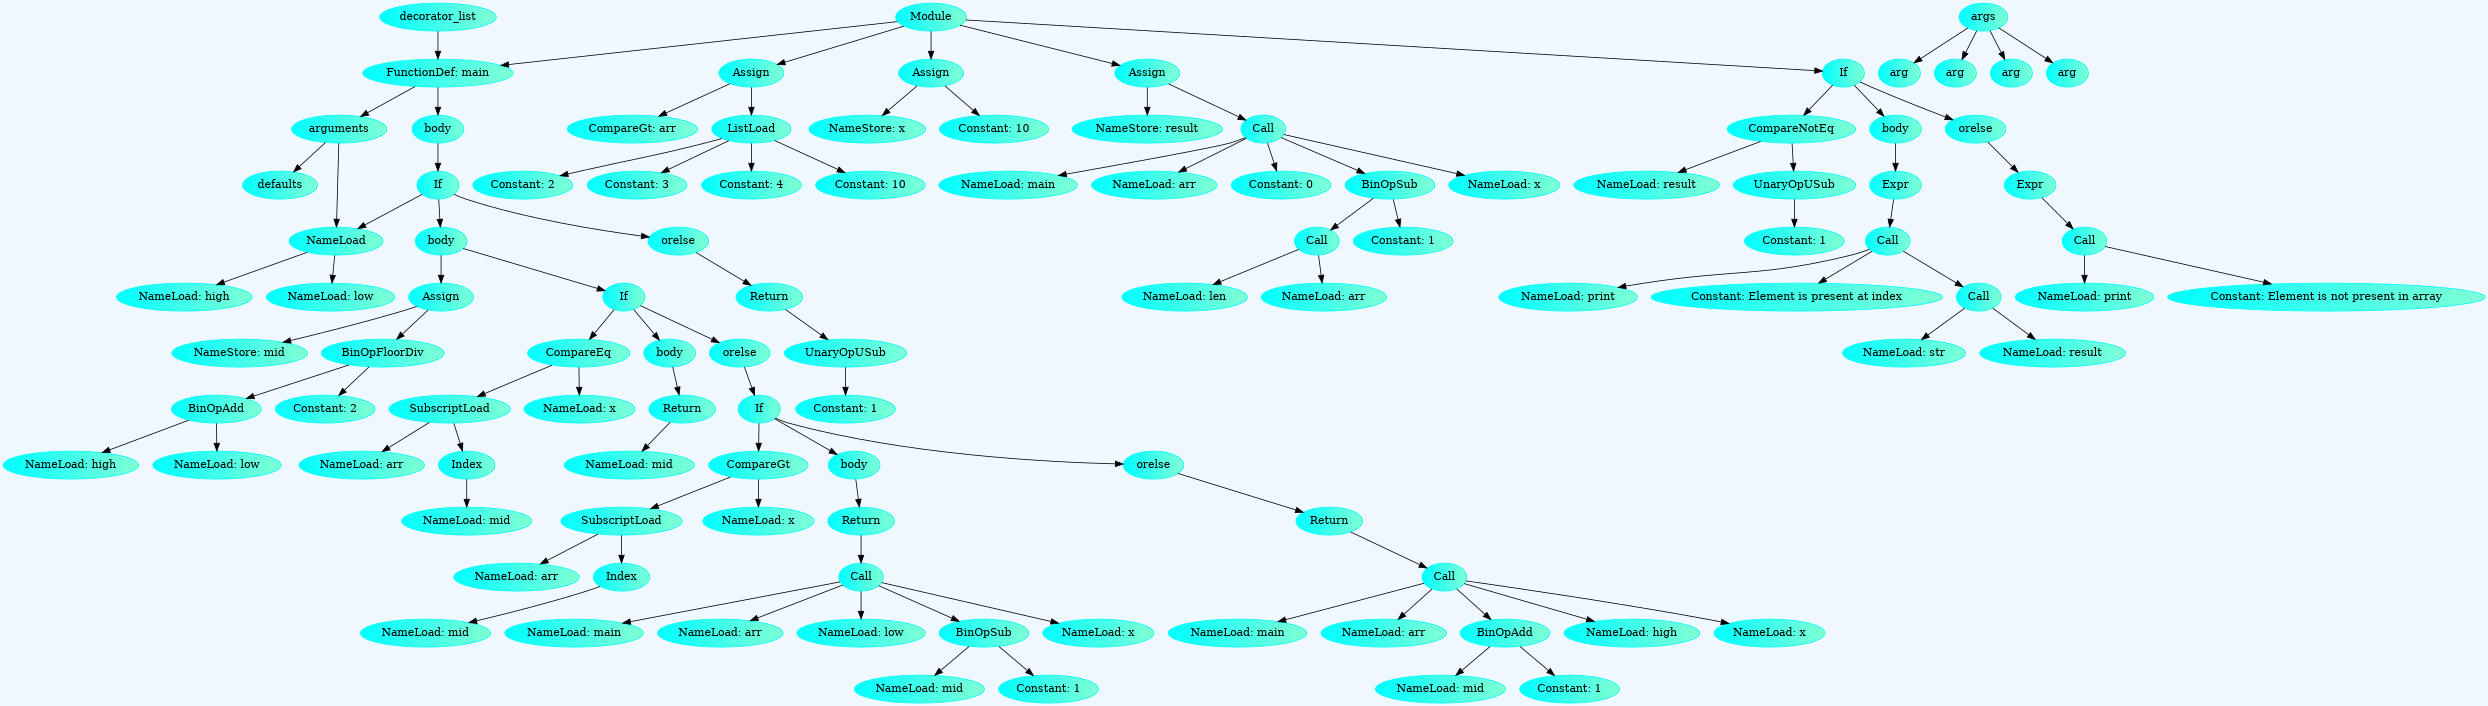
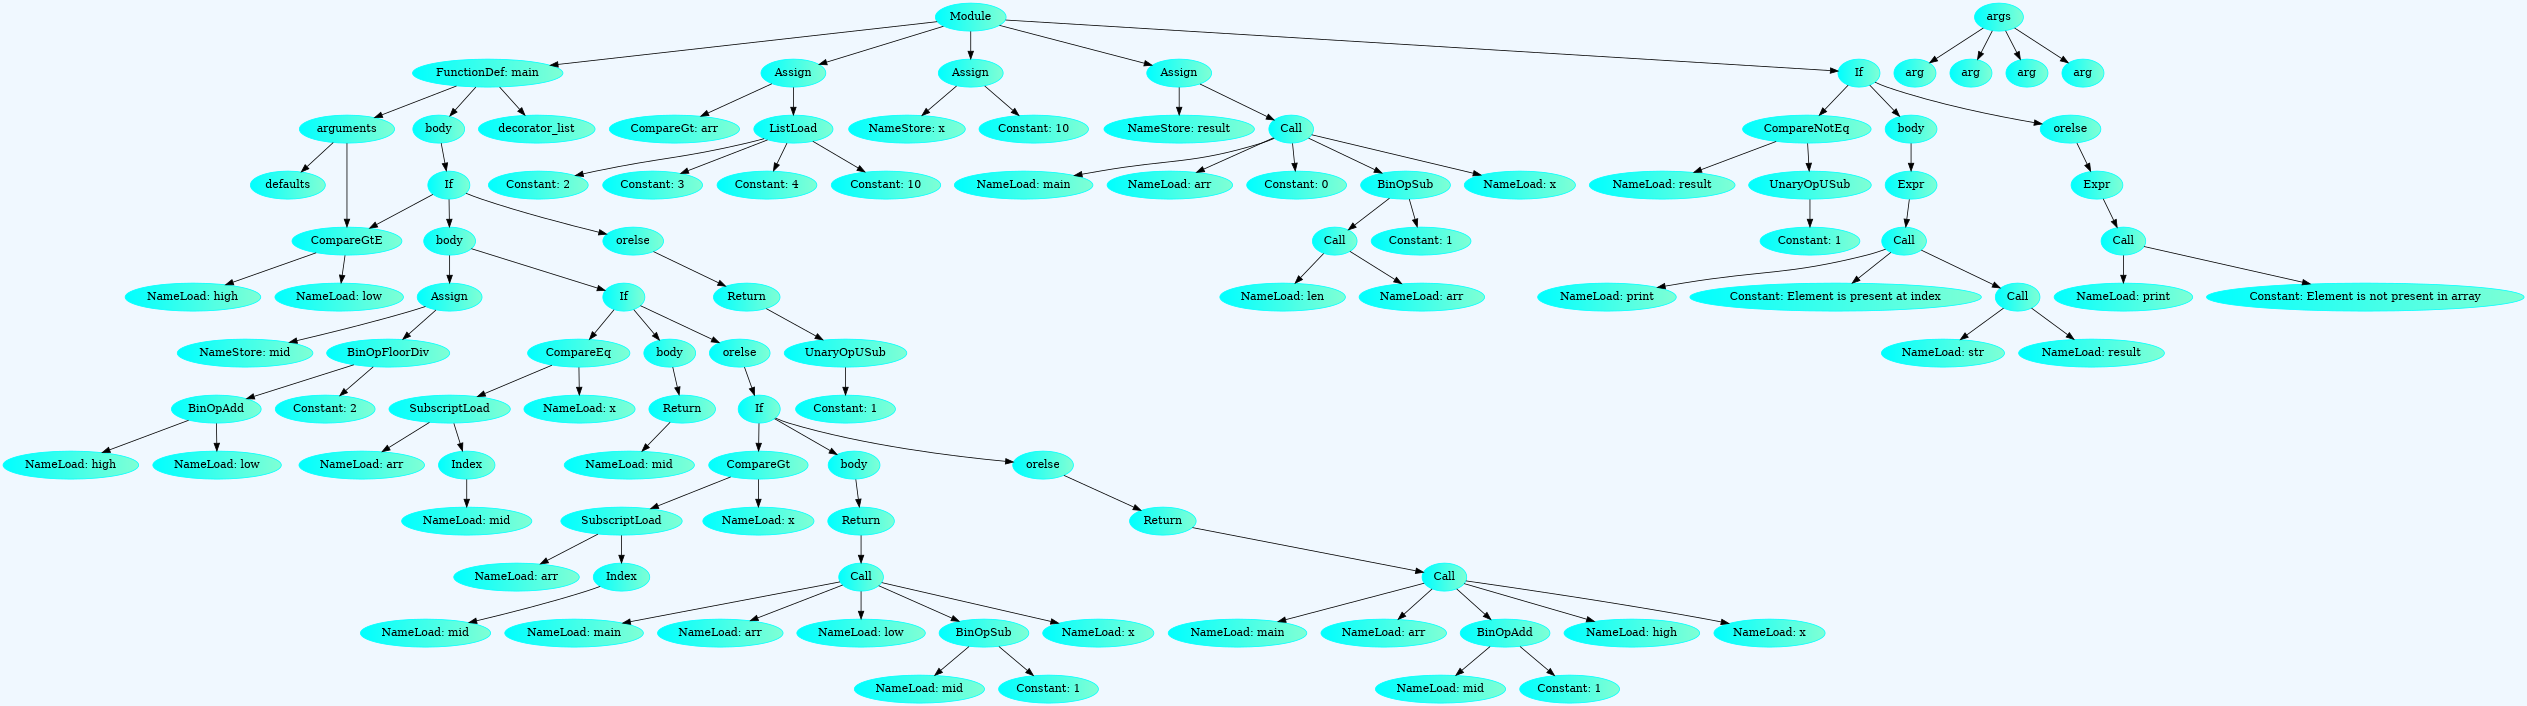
(438, 41) -> (510, 98)
(336, 241) -> (347, 241)
